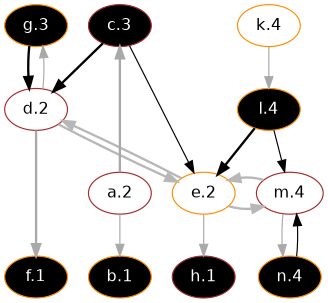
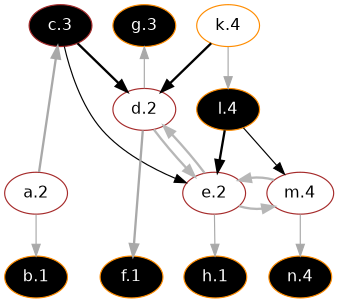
(28, 61) -> (191, 63)
(204, 193) -> (214, 193)
(298, 241) -> none
(204, 277) -> (215, 277)
